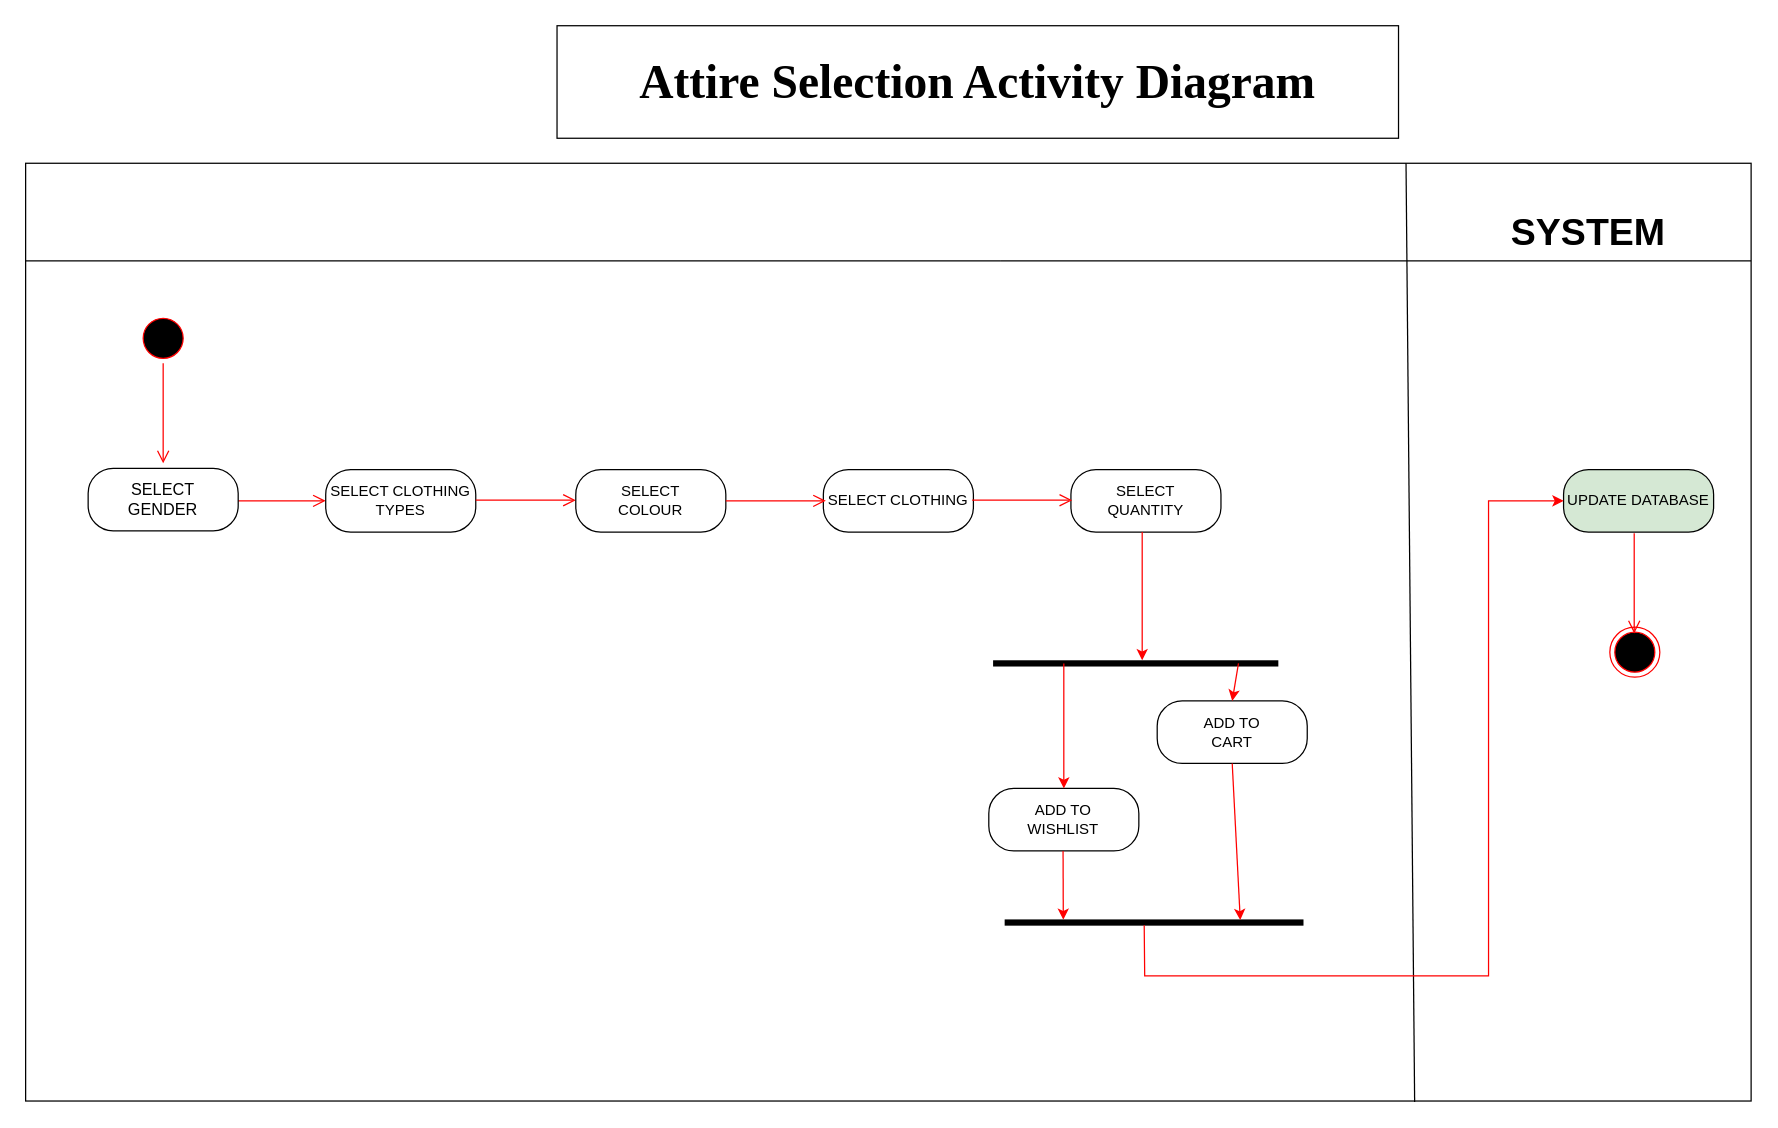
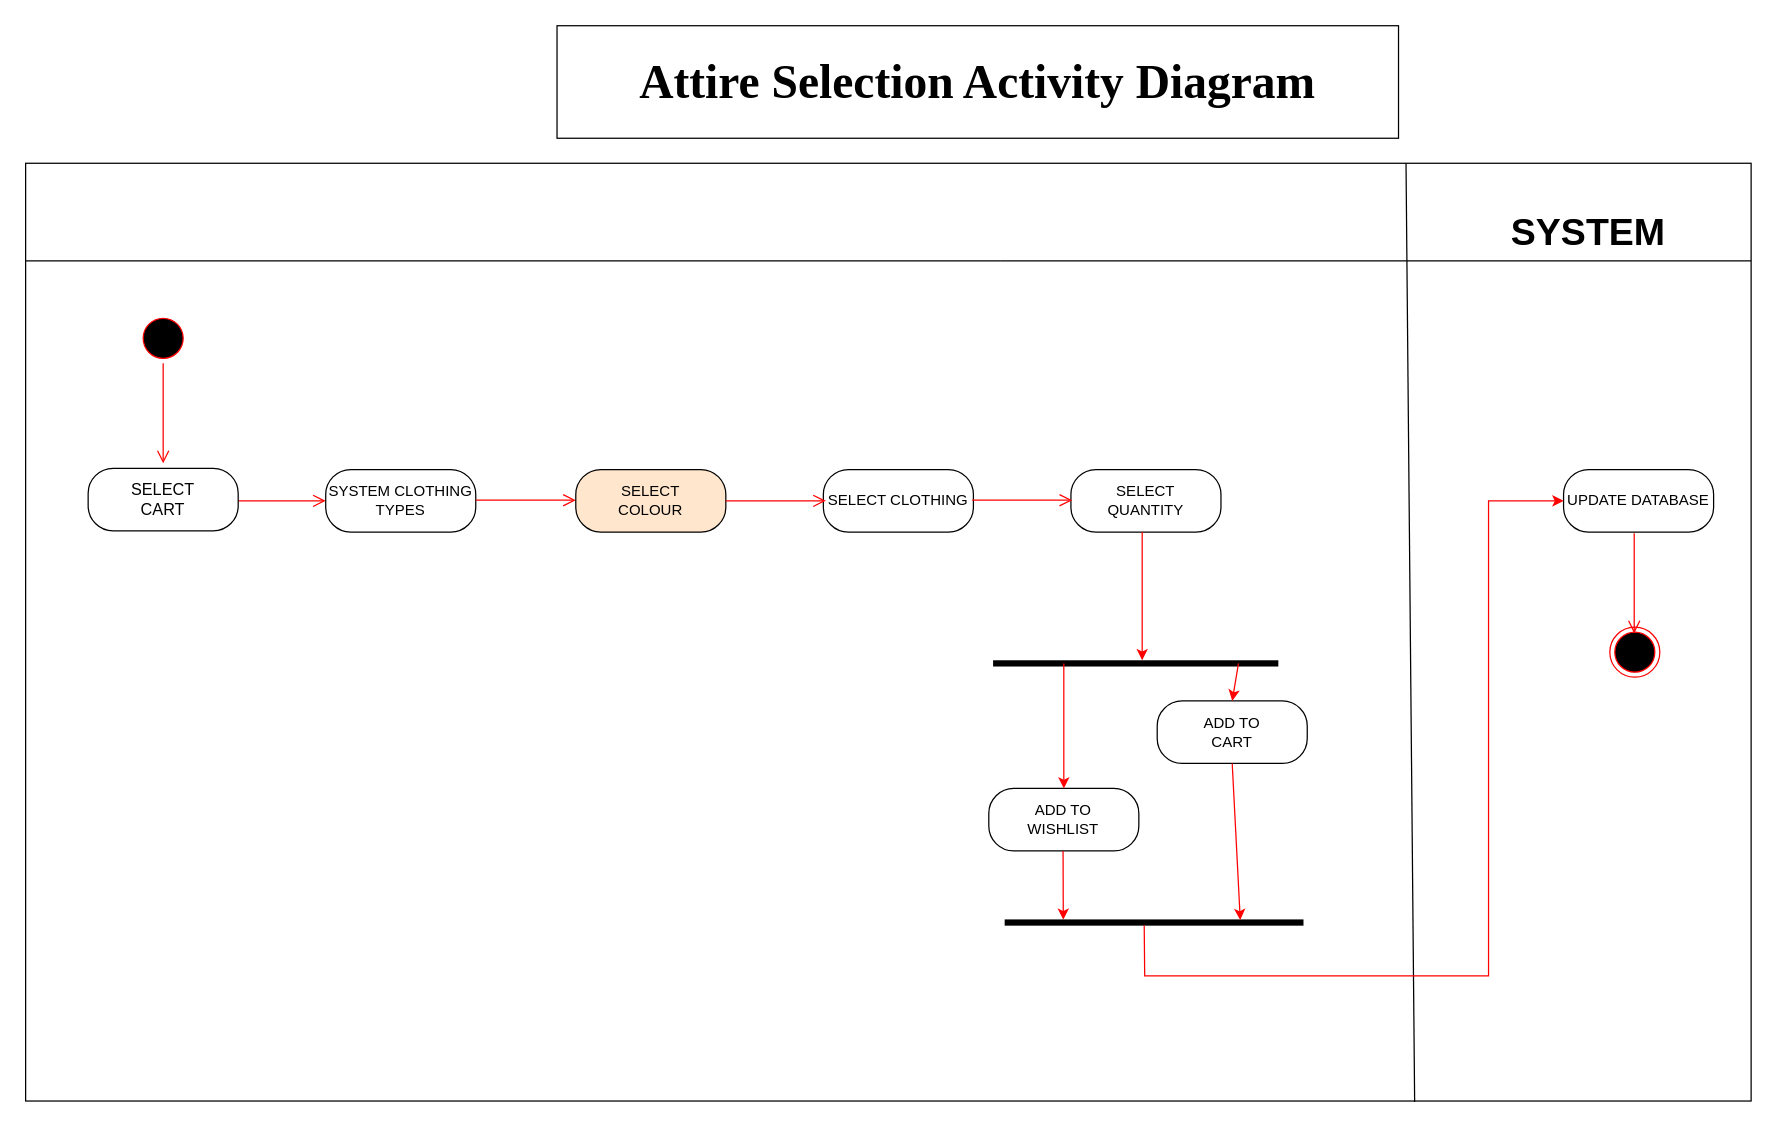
(163, 499) -> (163, 499)
(401, 501) -> (401, 501)
(651, 501) -> (651, 501)
(1638, 501) -> (1638, 501)
